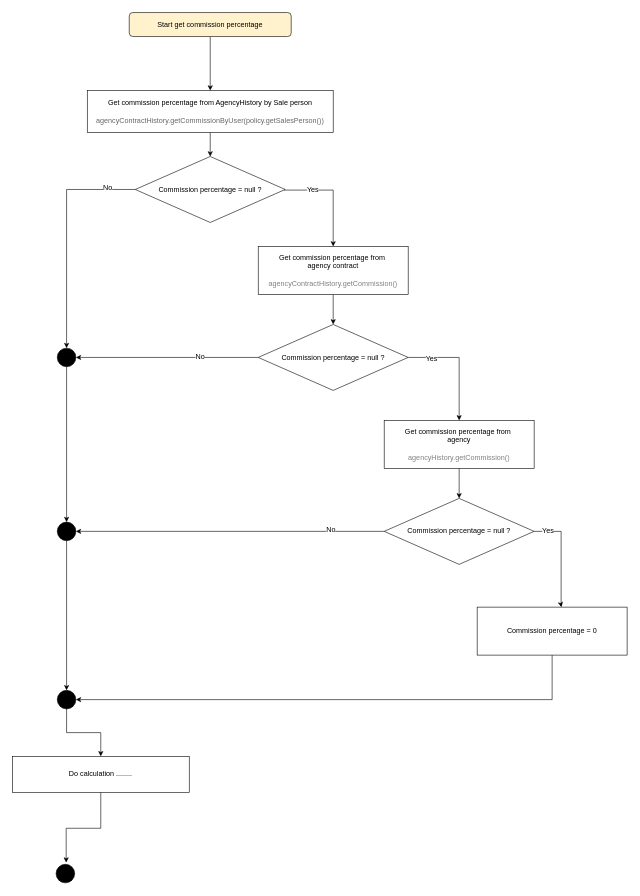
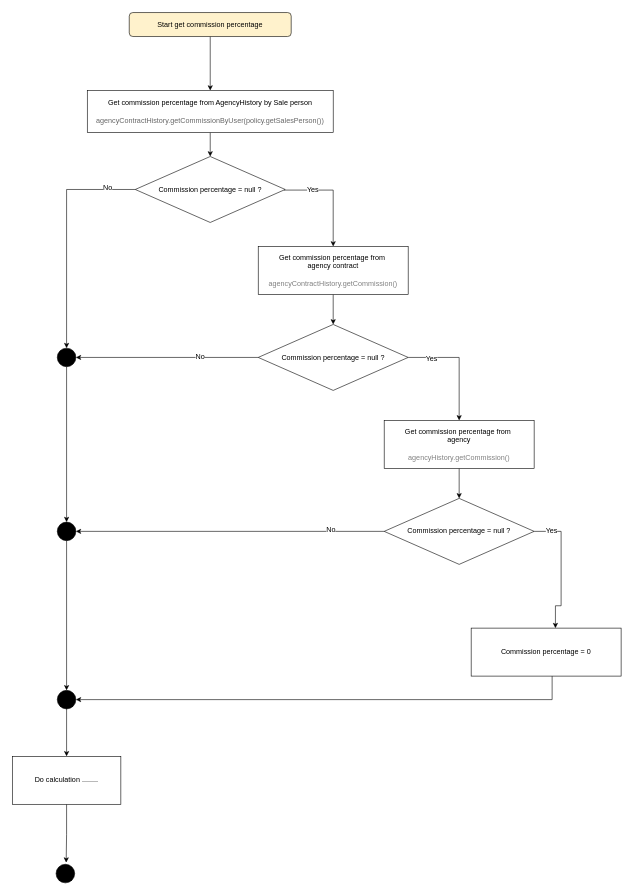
(552, 631) -> (546, 652)
(101, 774) -> (67, 780)
